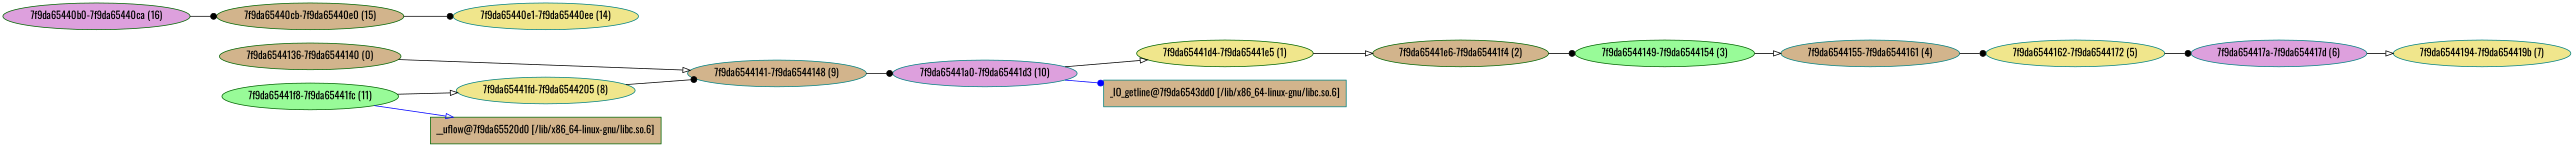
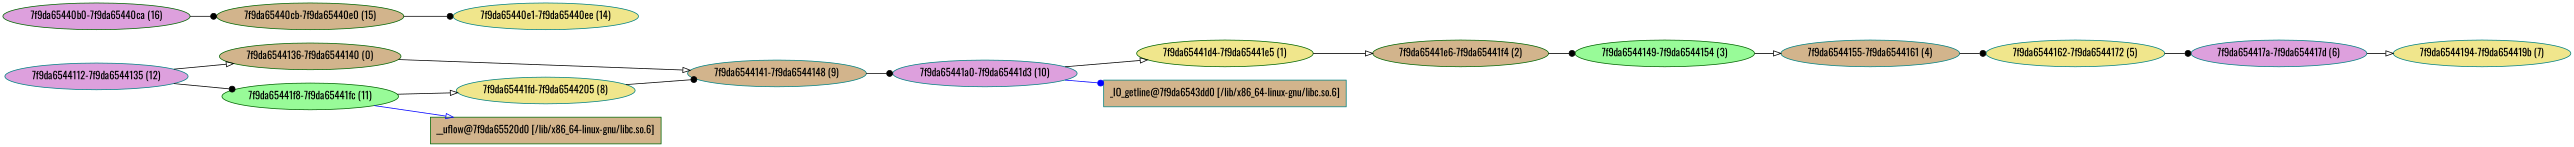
none -> (96, 76)
